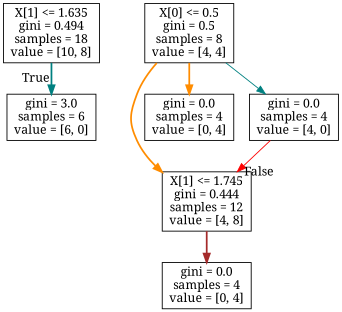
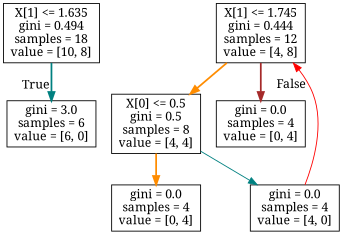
(131, 115) -> (212, 76)
